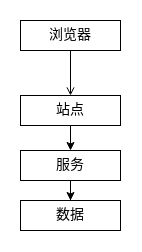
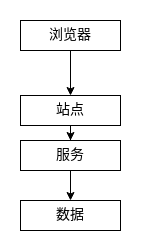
(71, 89) -> (71, 87)
(71, 166) -> (71, 156)
